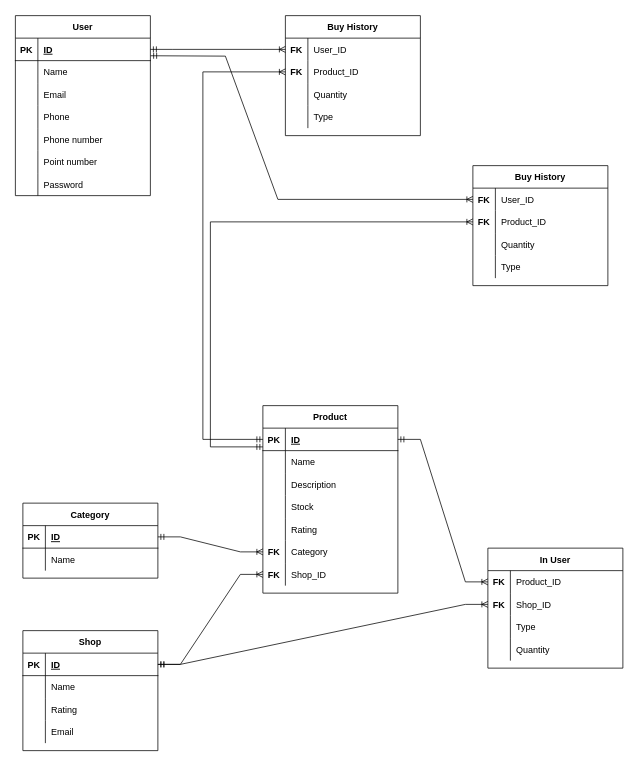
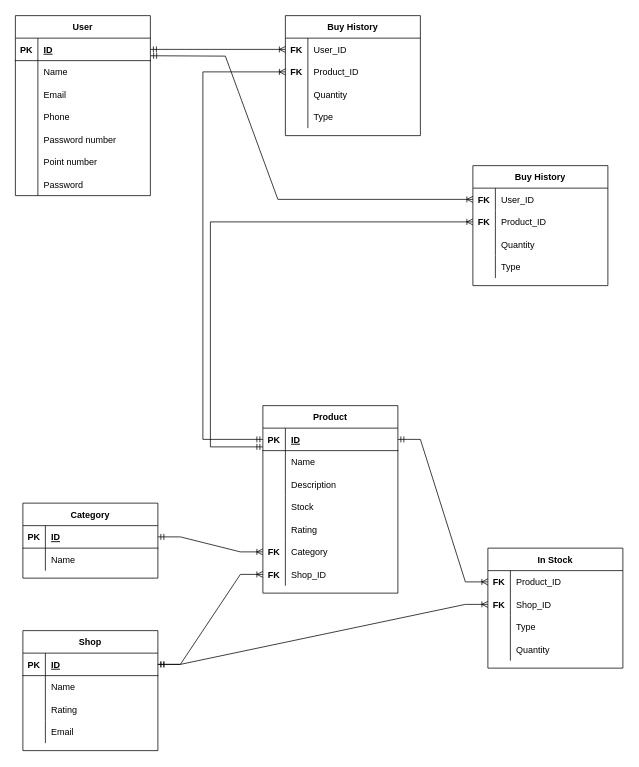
(73, 140) -> (80, 140)
(555, 560) -> (555, 560)
